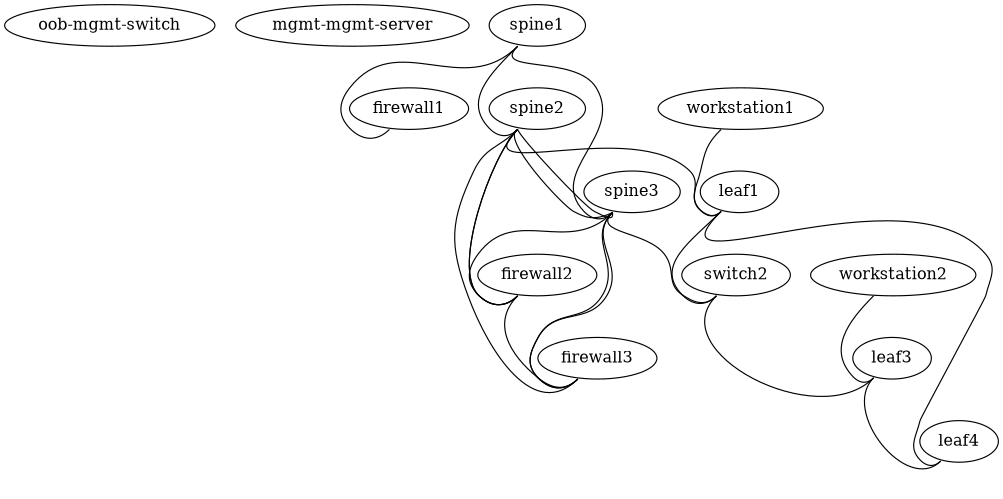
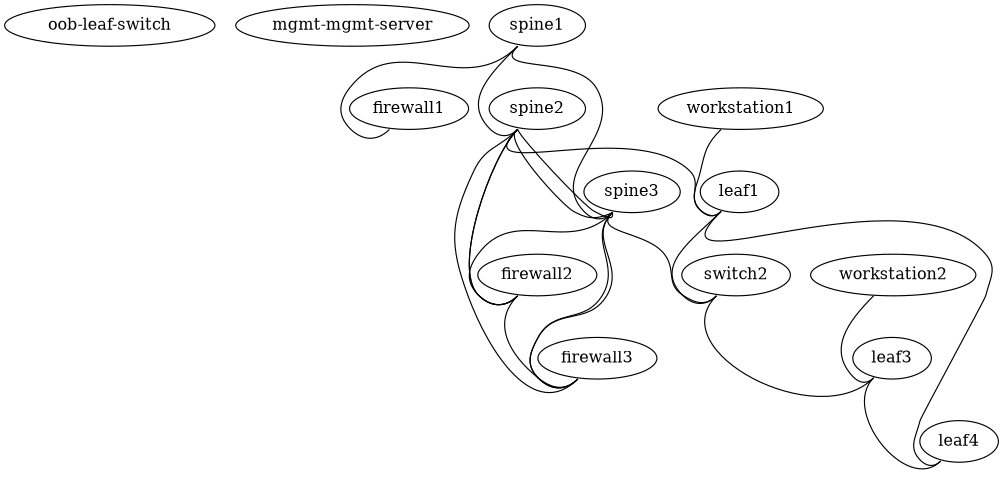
(110, 25) -> (110, 25)
